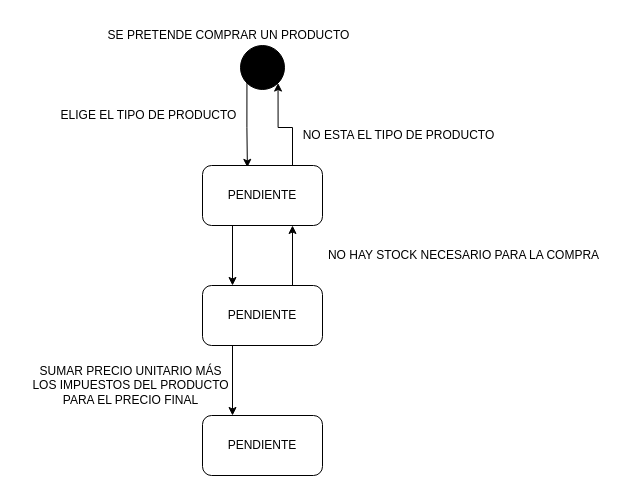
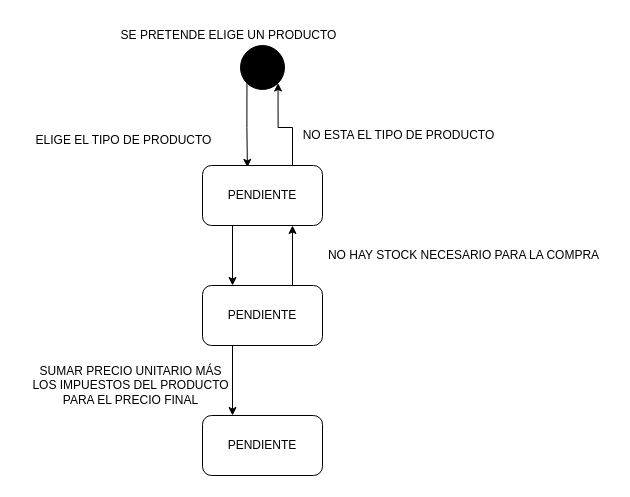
(229, 36) -> (229, 36)
(149, 116) -> (124, 141)
